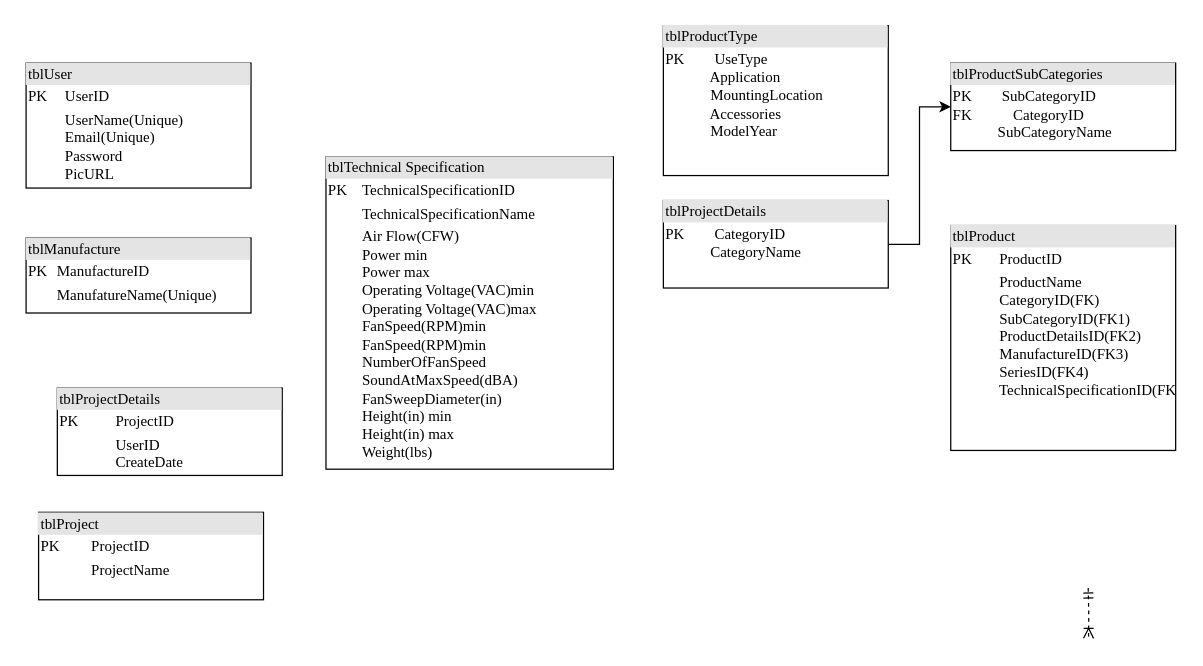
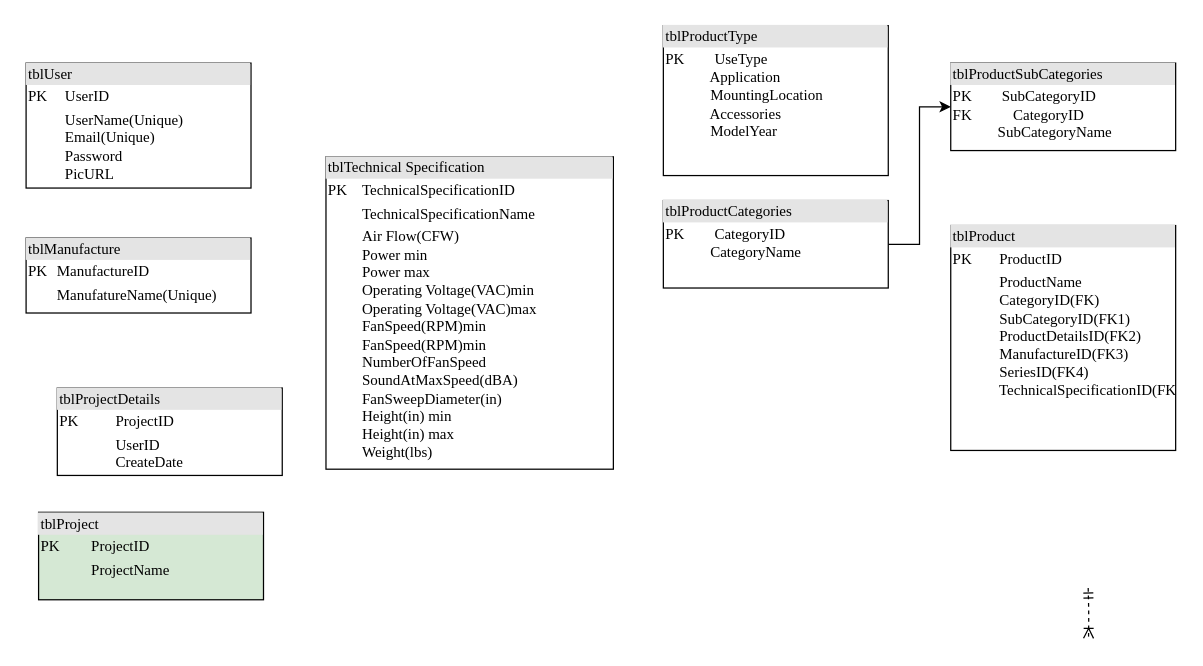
(739, 228) -> (743, 228)
(151, 556) -> (151, 556)
